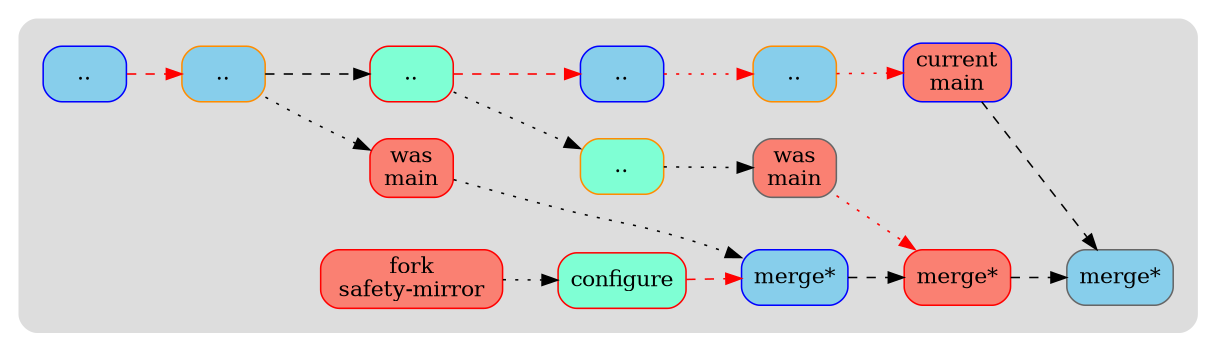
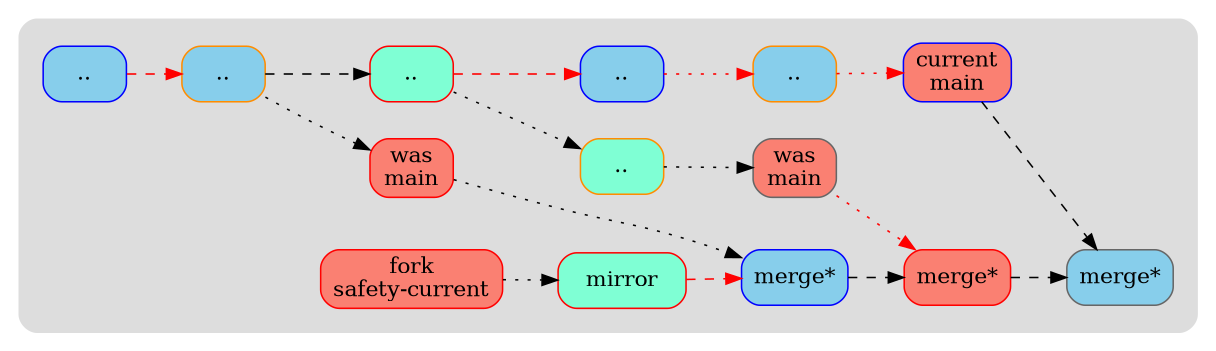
(412, 279) -> (412, 279)
(622, 281) -> (622, 281)
